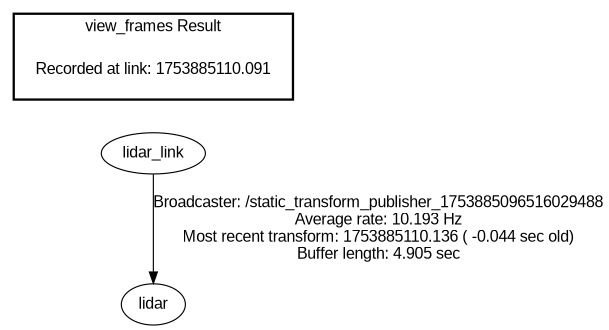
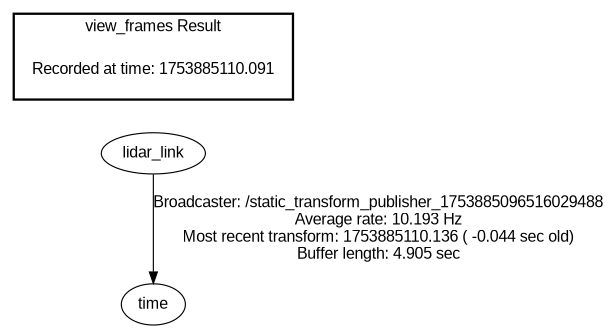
(153, 70) -> (153, 70)
(153, 304) -> (153, 304)
